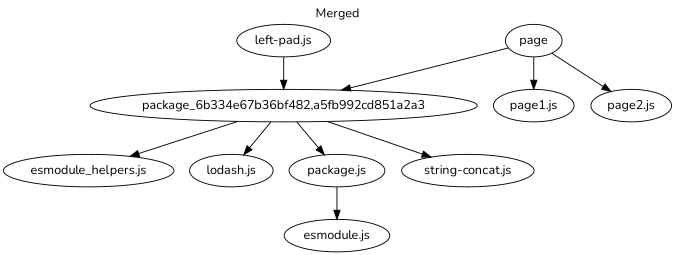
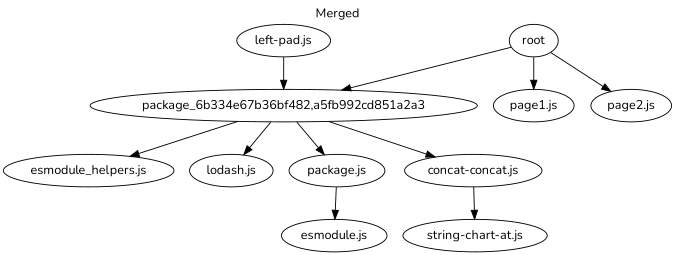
(534, 41) -> (534, 41)
(468, 171) -> (473, 171)
none -> (475, 236)
